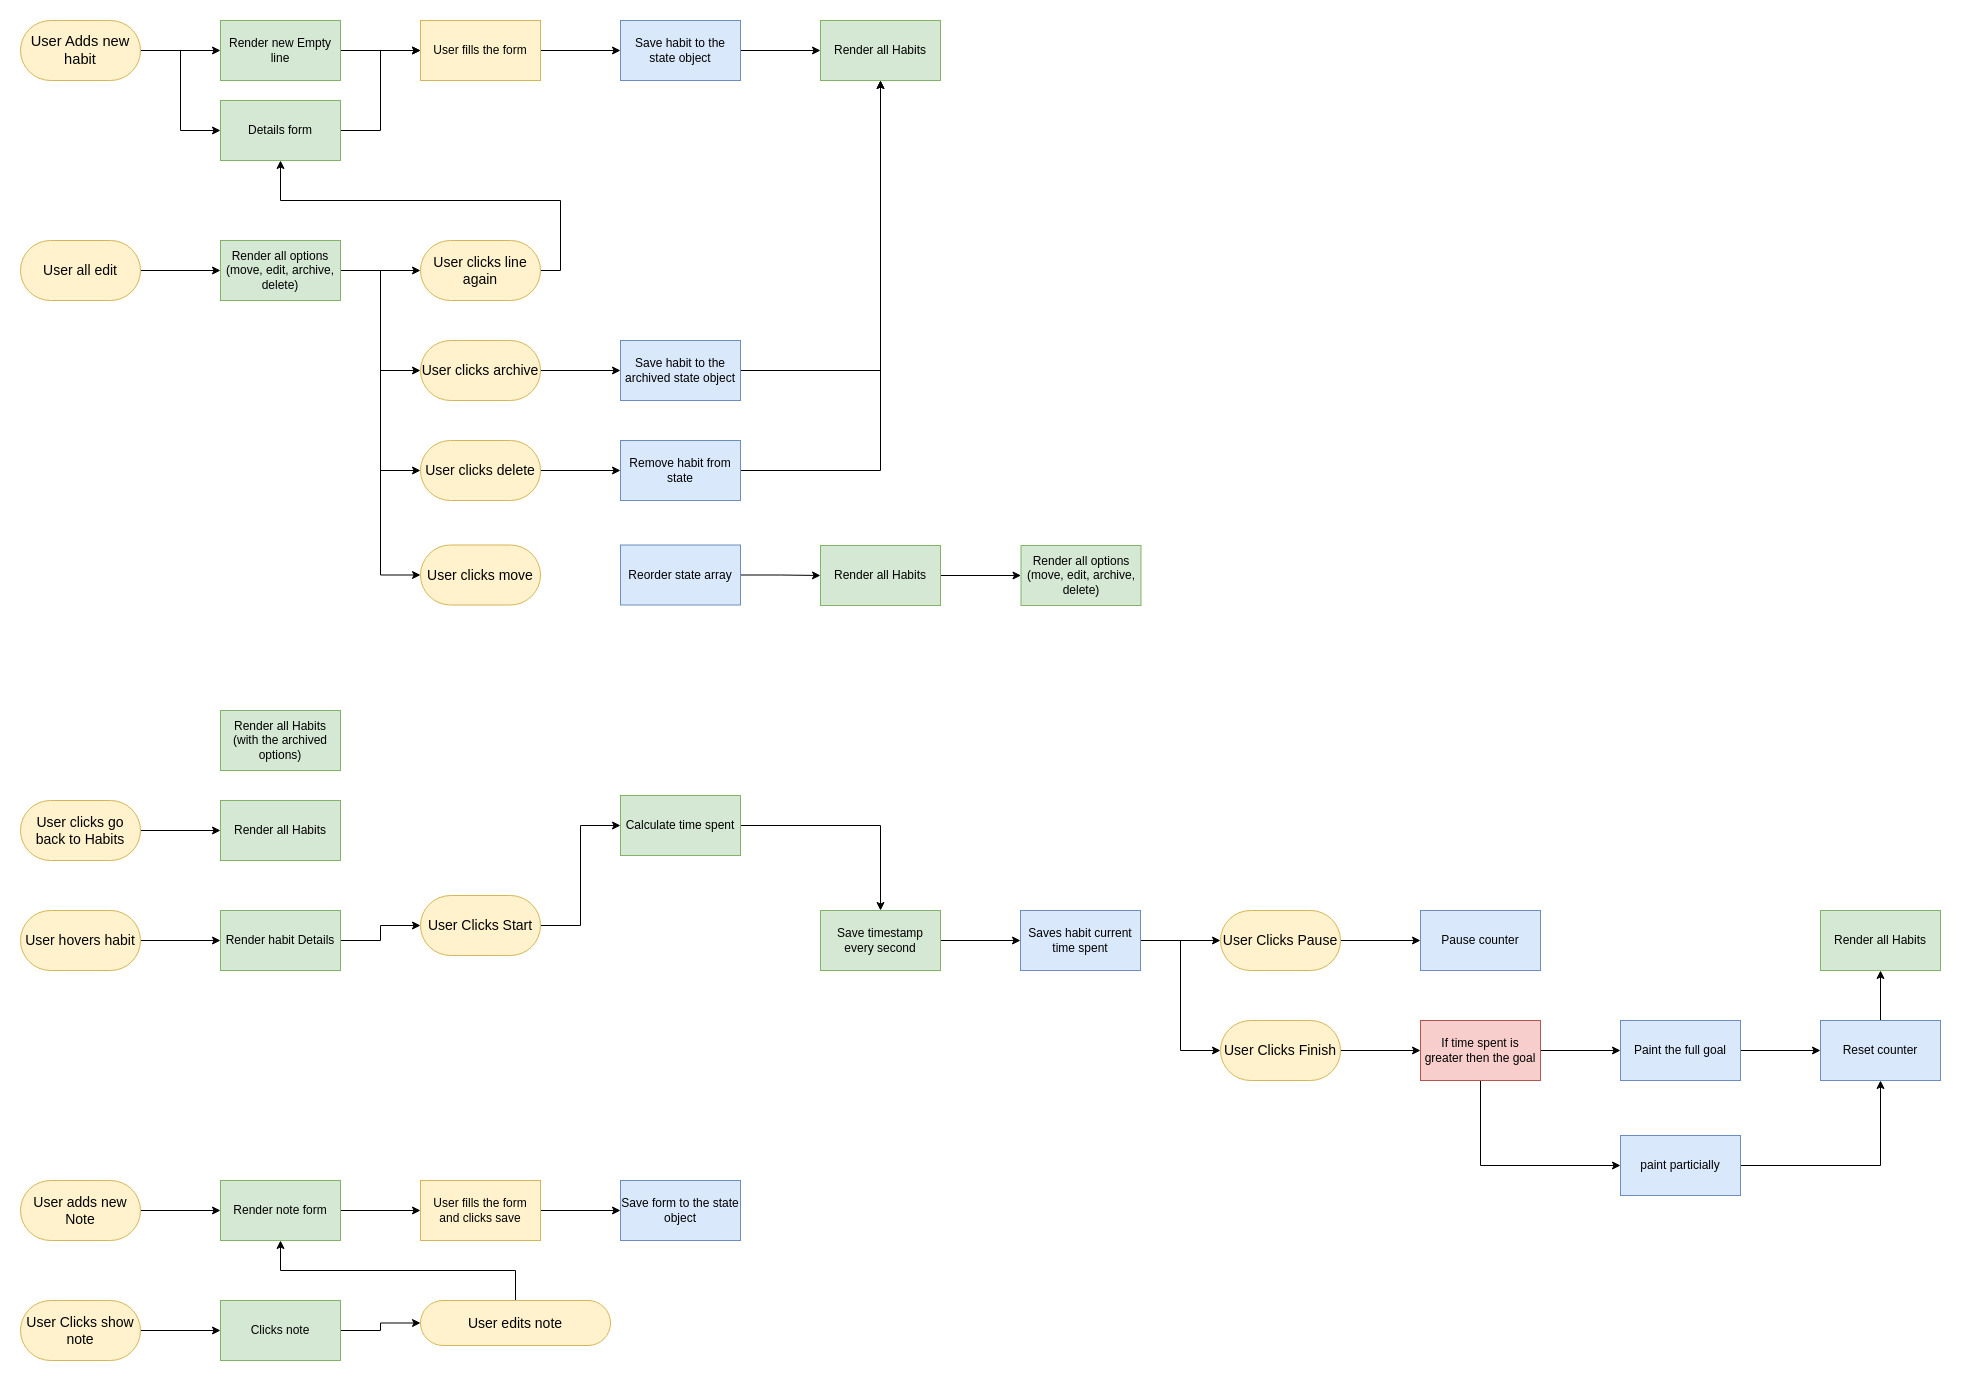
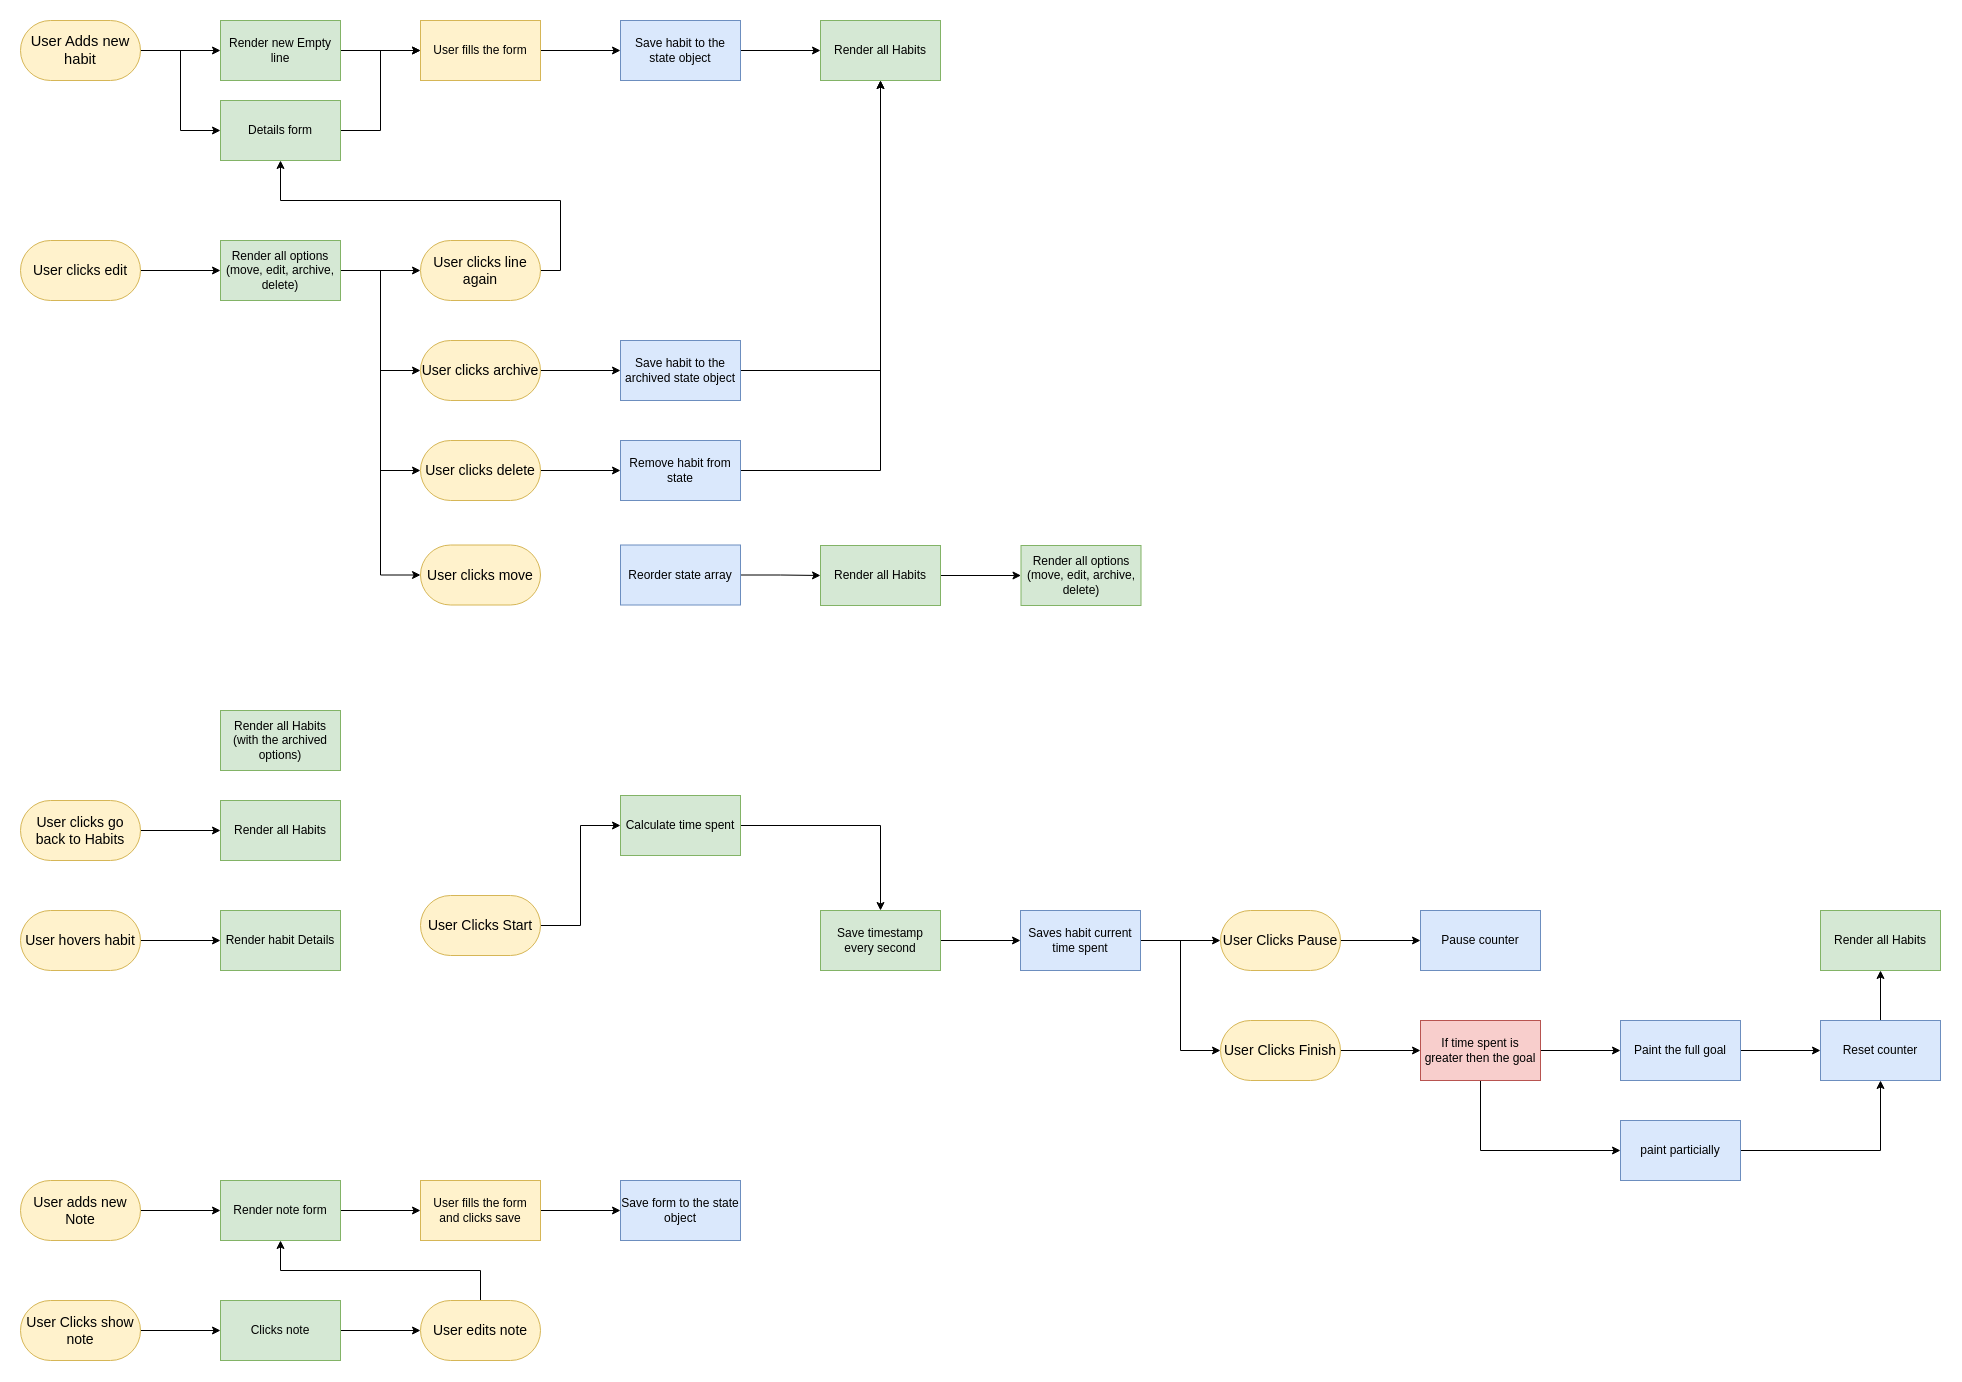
(81, 271) -> (81, 271)
(381, 937) -> none
(1681, 1166) -> (1681, 1151)
(516, 1323) -> (481, 1331)
